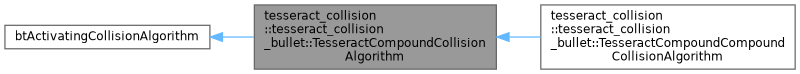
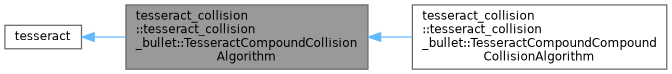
(107, 37) -> (43, 37)
